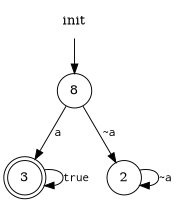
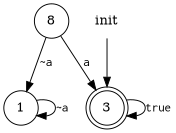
(75, 51) -> (107, 58)
(124, 178) -> (21, 108)
